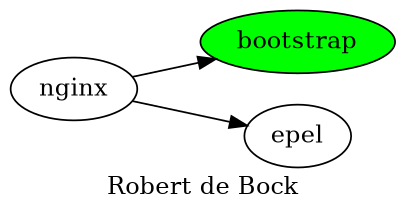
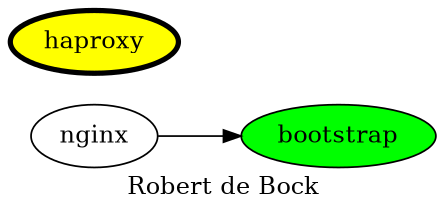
none -> (94, 42)
(298, 136) -> none
